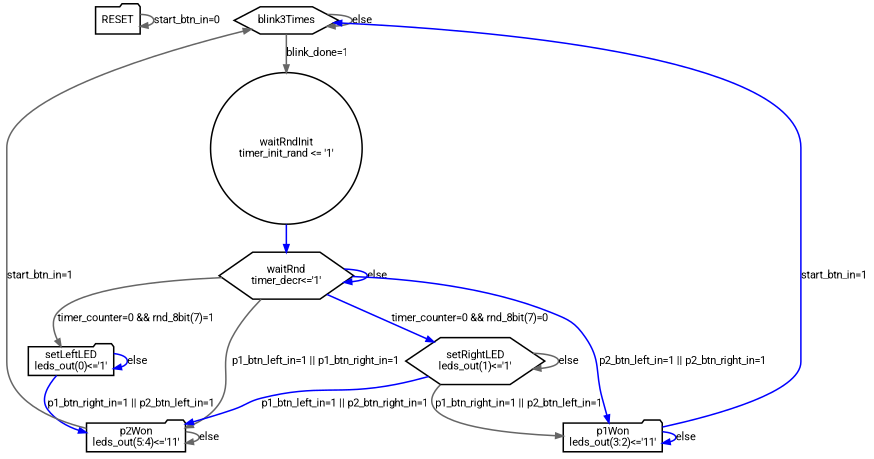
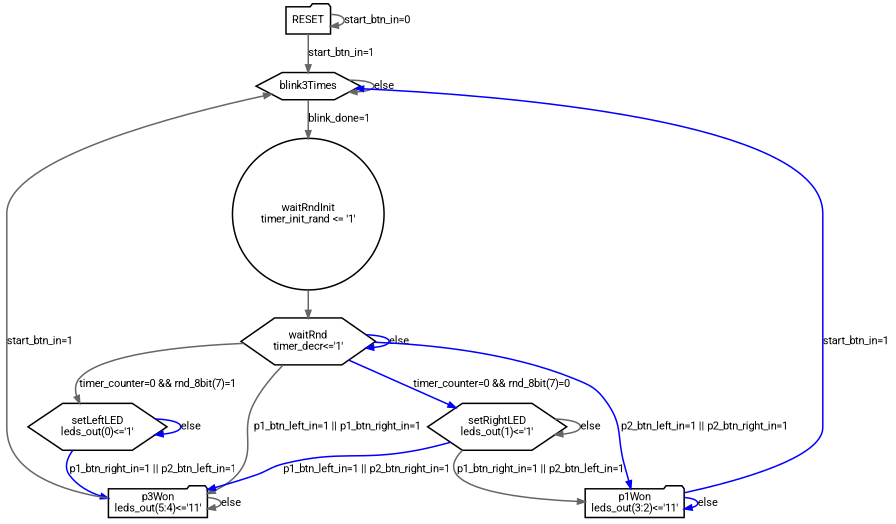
none -> (308, 49)
(286, 235) -> (308, 300)
(71, 361) -> (97, 427)
(136, 437) -> (158, 503)
